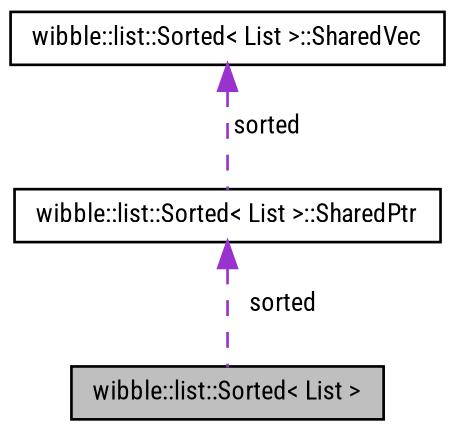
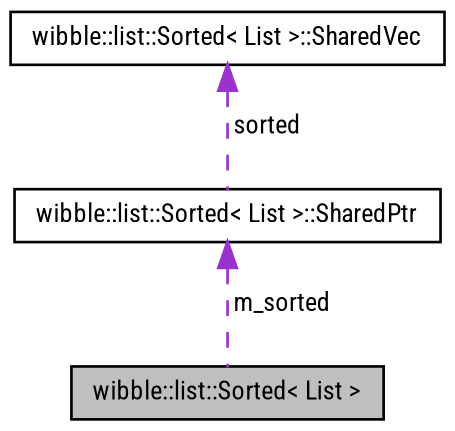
(280, 304) -> (280, 304)
